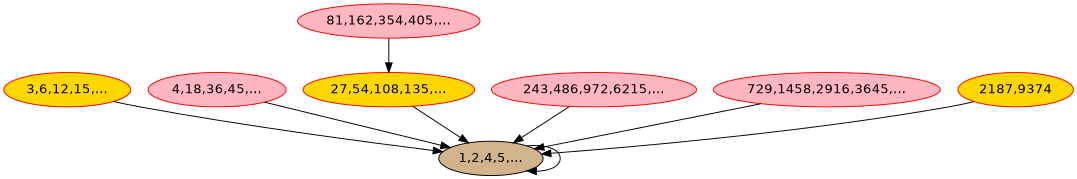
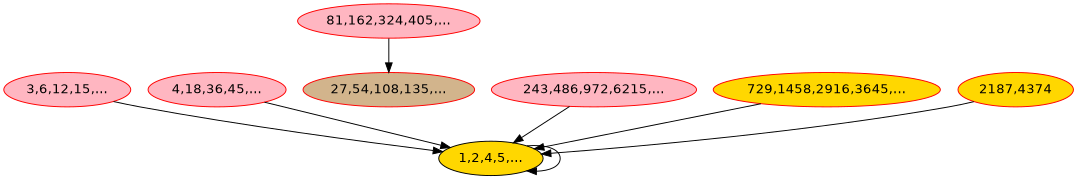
(389, 21) -> (389, 21)
(67, 90) -> (67, 90)
(389, 90) -> (389, 90)
(827, 90) -> (827, 90)
(1016, 90) -> (1016, 90)
(437, 122) -> none
(491, 158) -> (491, 158)
